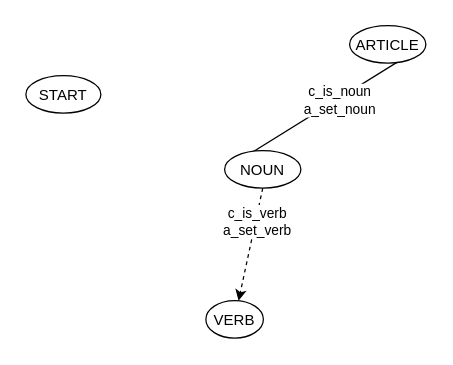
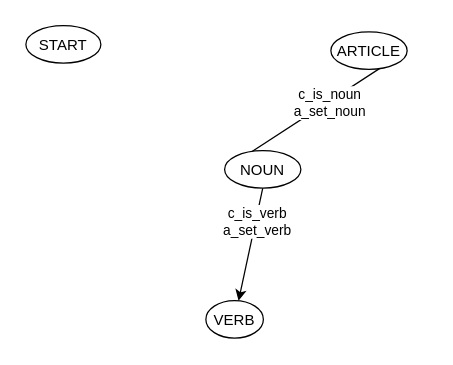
(388, 44) -> (369, 51)
(63, 94) -> (63, 44)
(246, 267) -> (246, 267)
